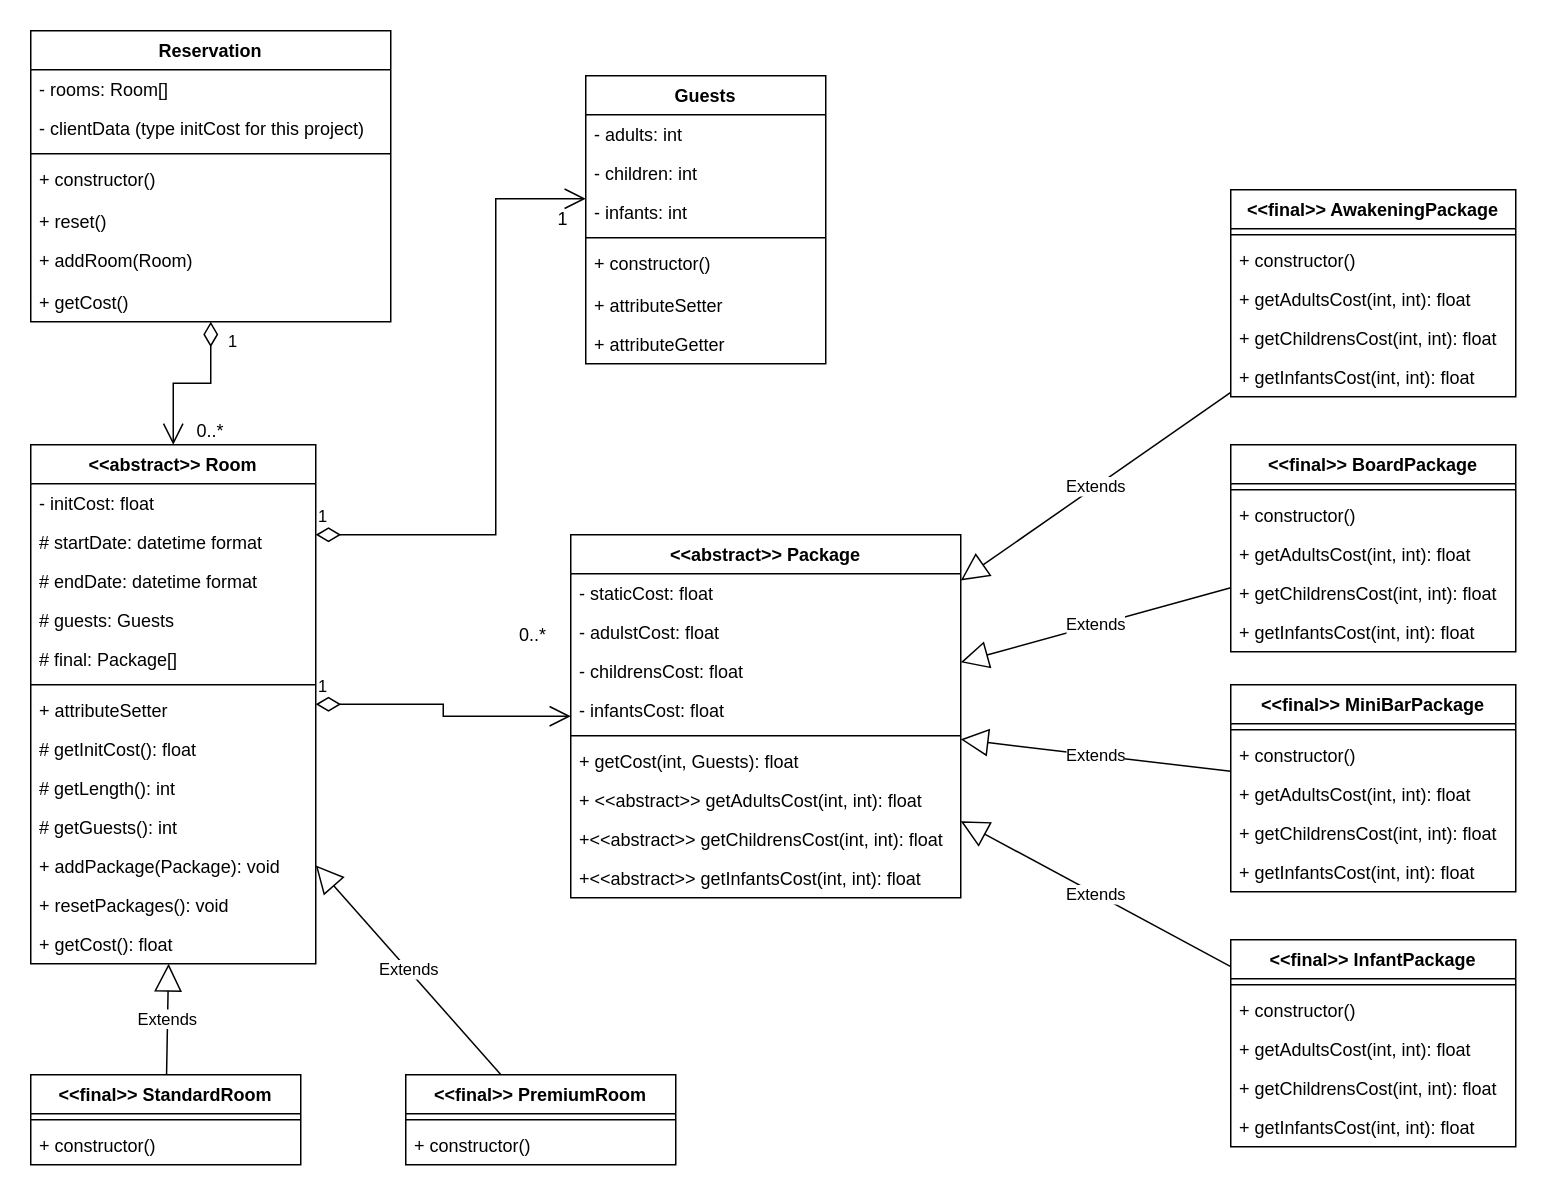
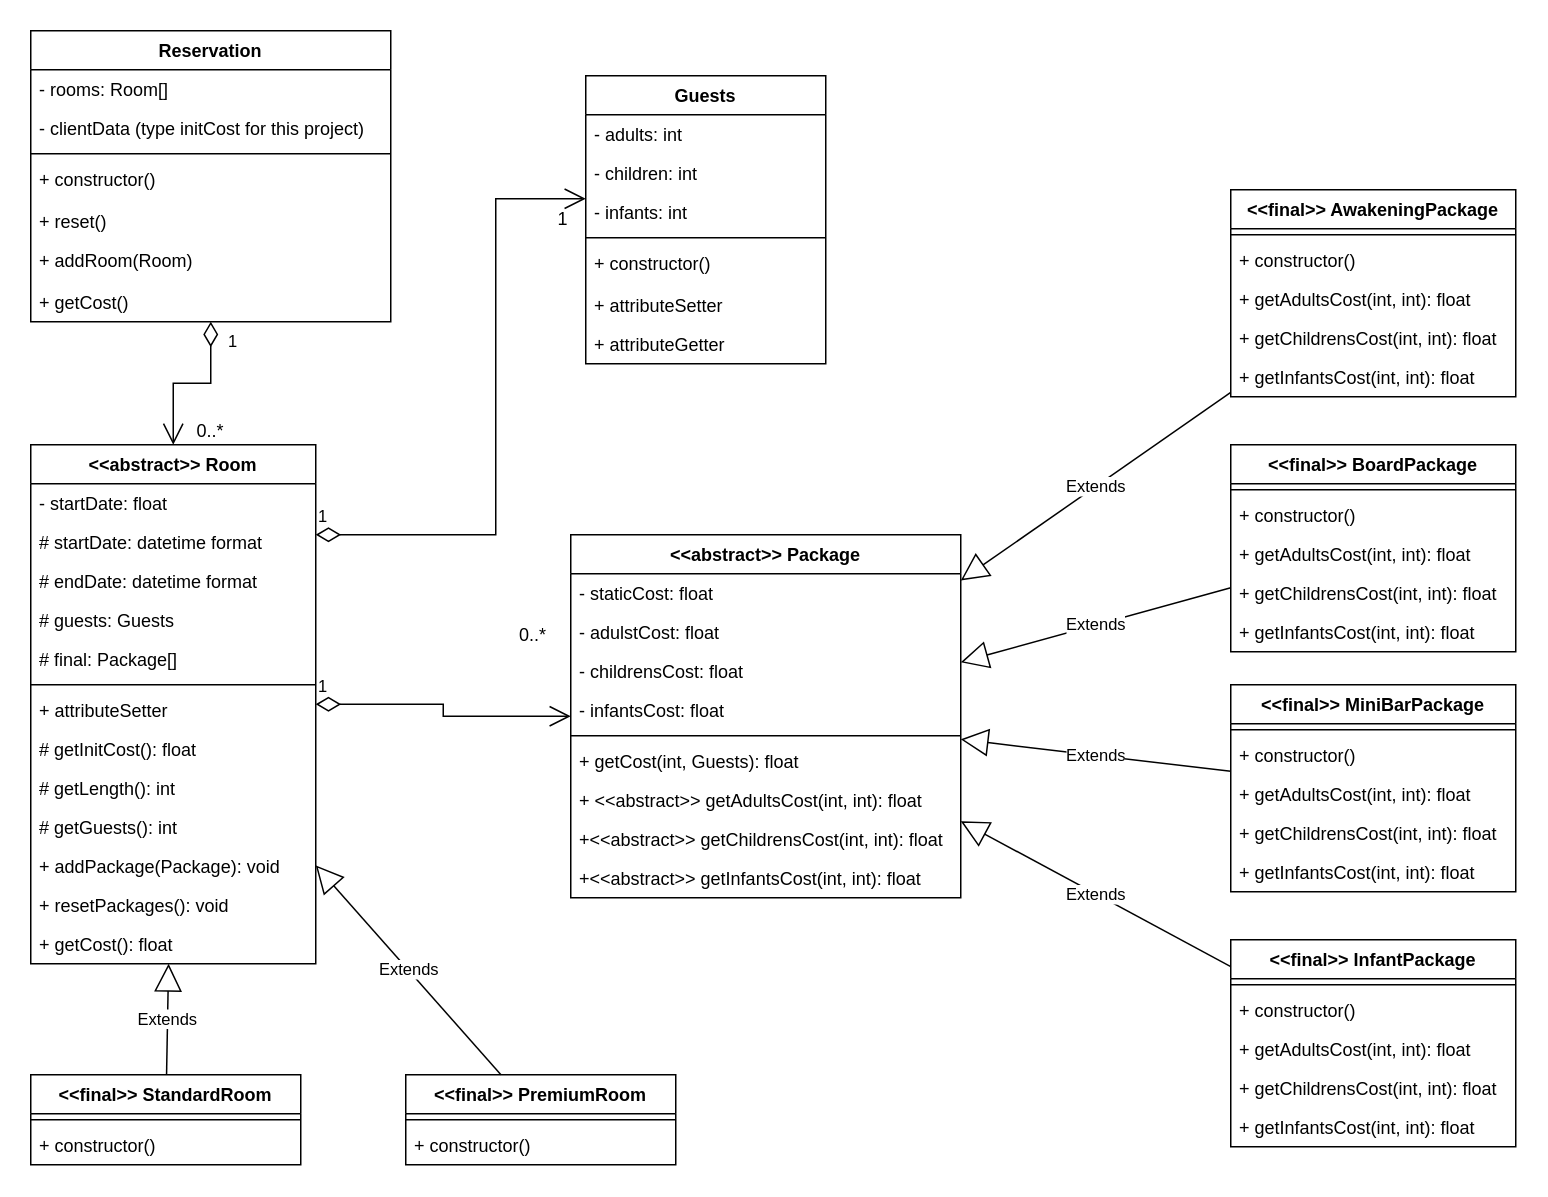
(111, 504) -> (120, 504)
